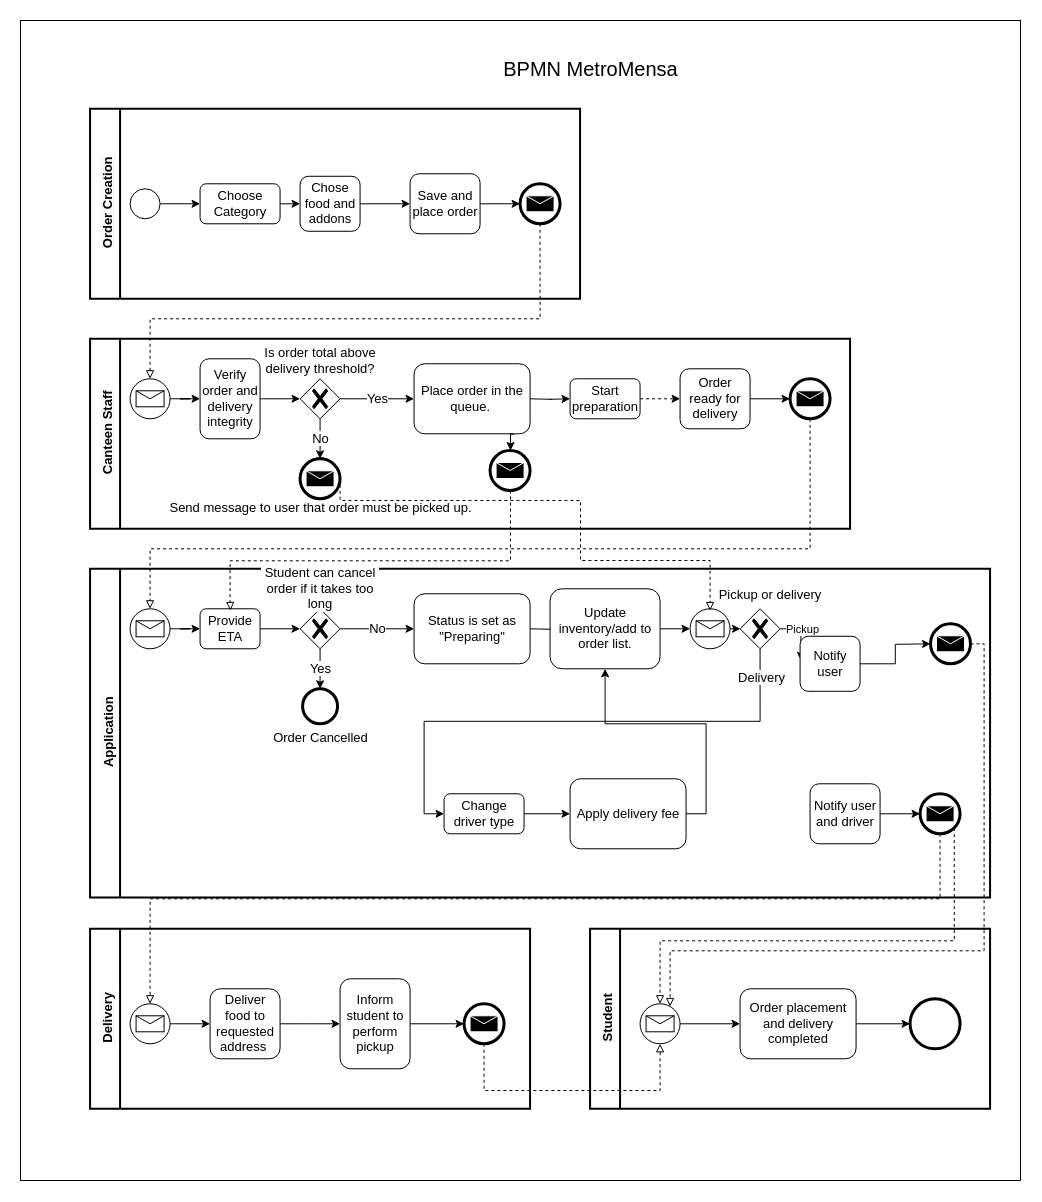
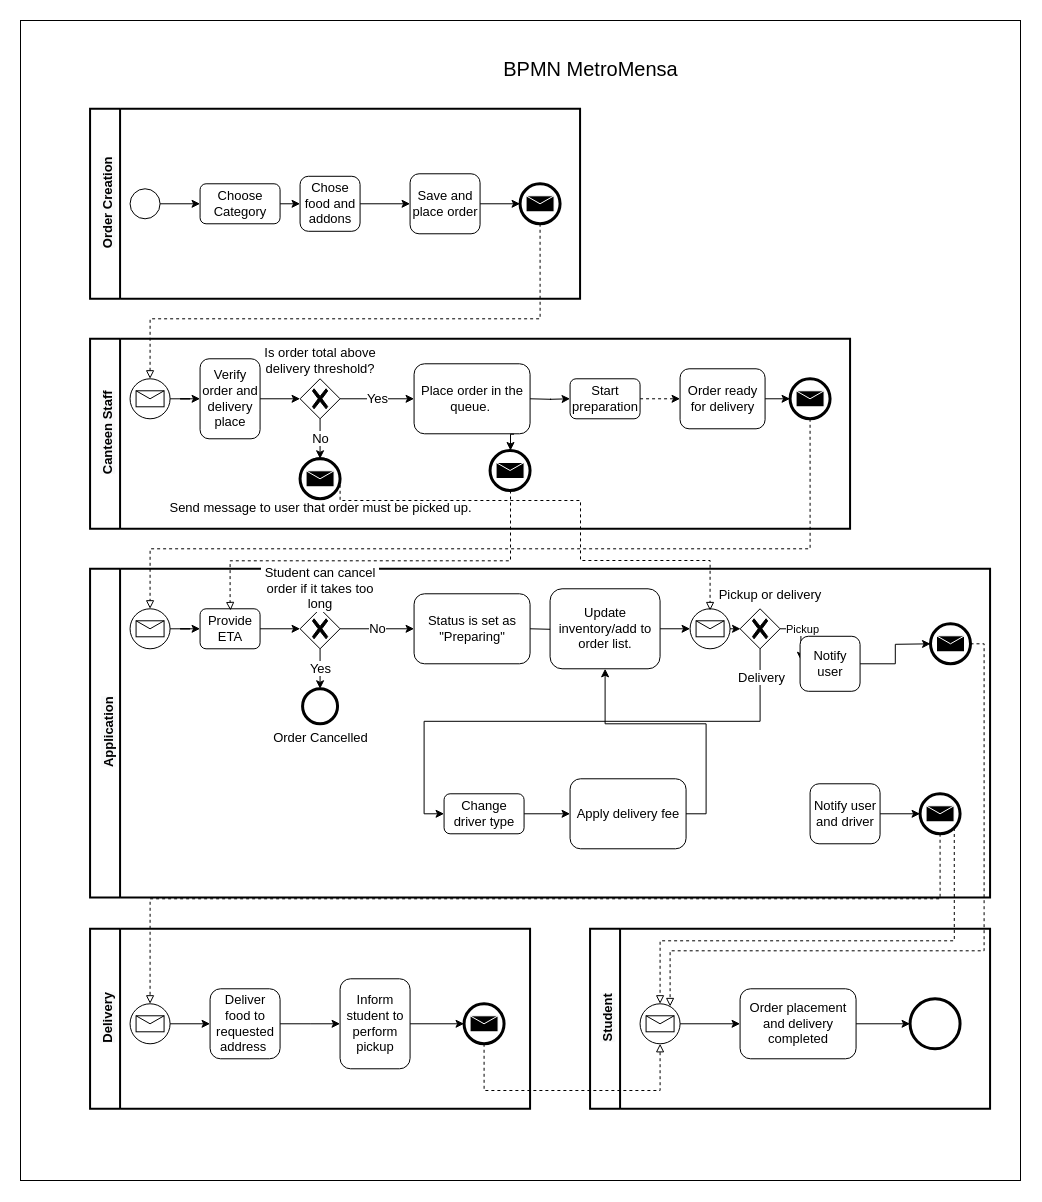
(231, 399) -> (231, 399)
(715, 399) -> (723, 399)
